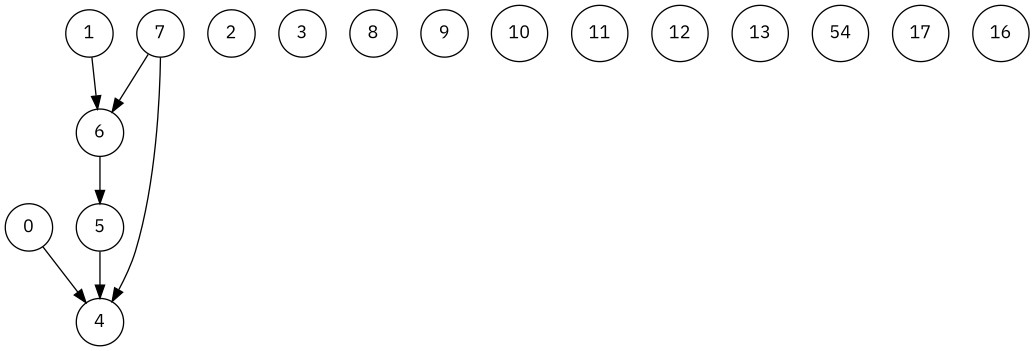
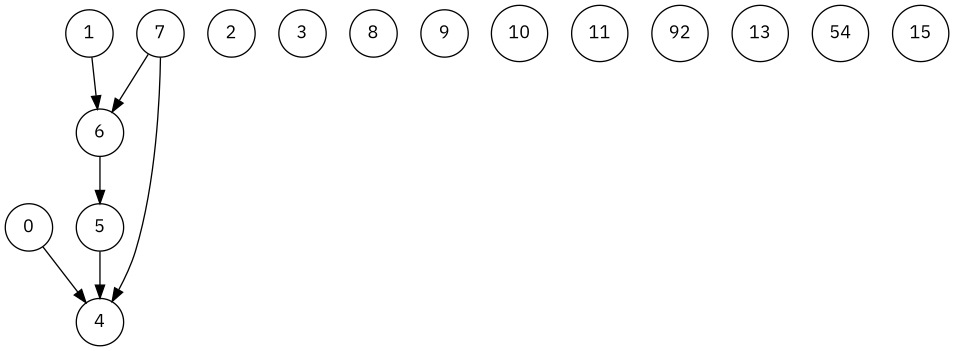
(680, 33) -> (680, 33)
(921, 33) -> (921, 33)
(1001, 33) -> none
